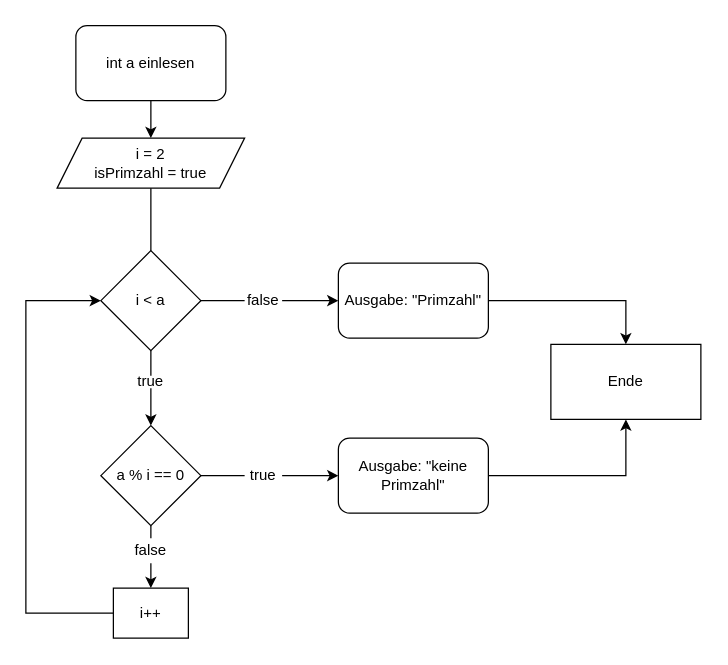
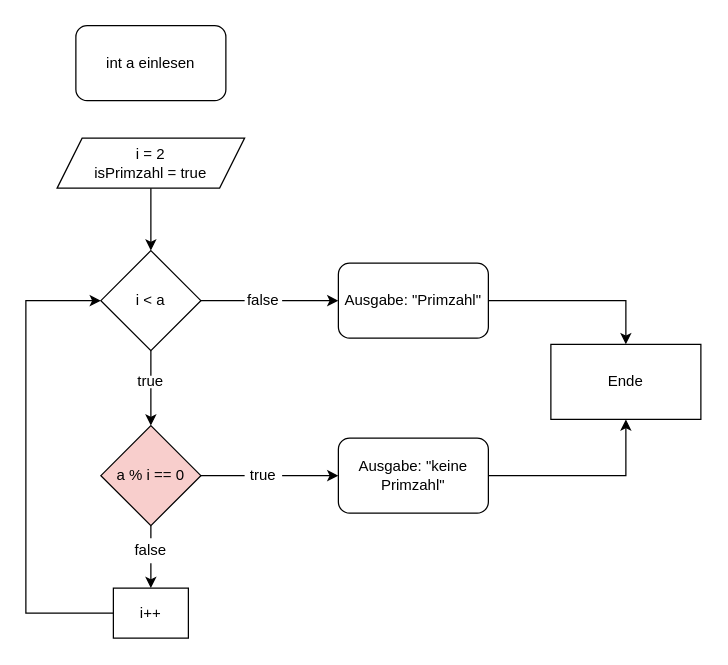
(151, 115) -> none
(151, 244) -> (151, 241)
(151, 476) -> (151, 476)
